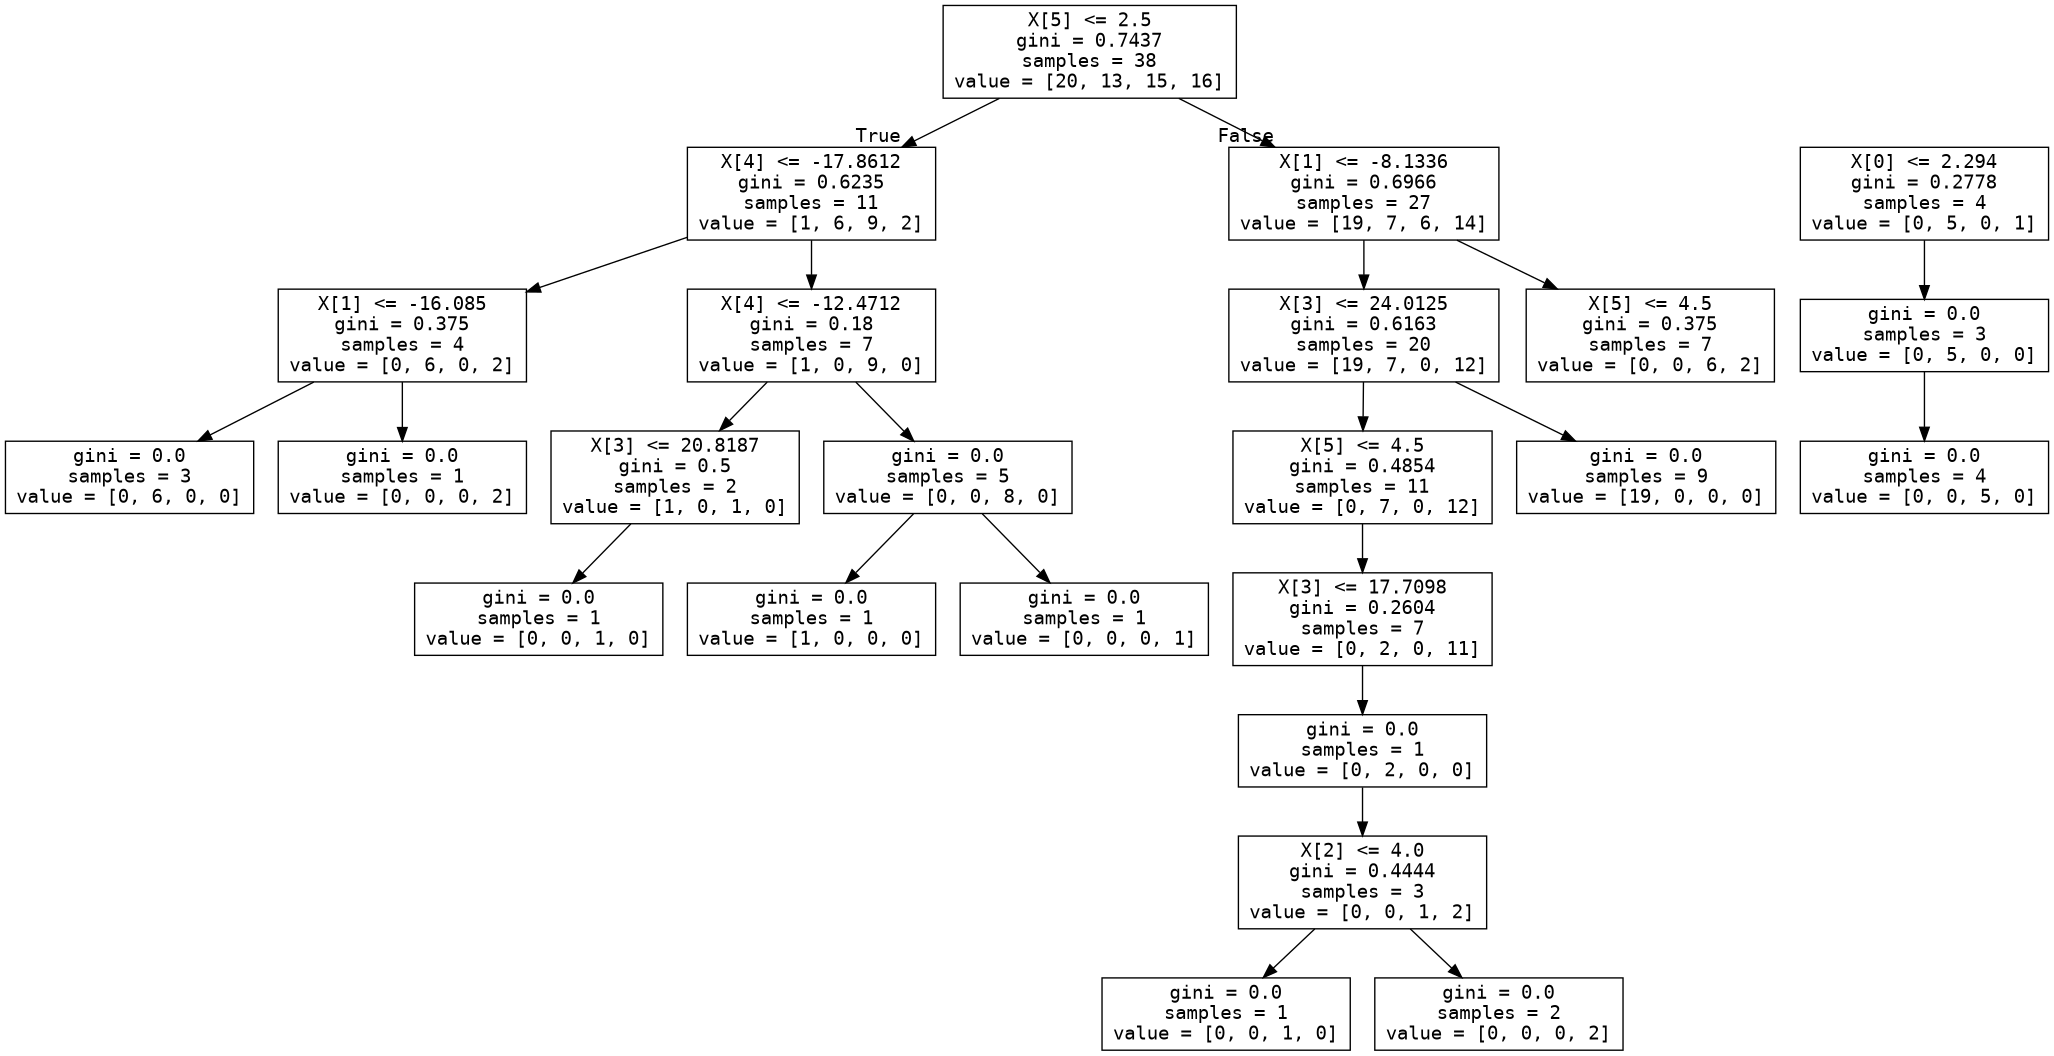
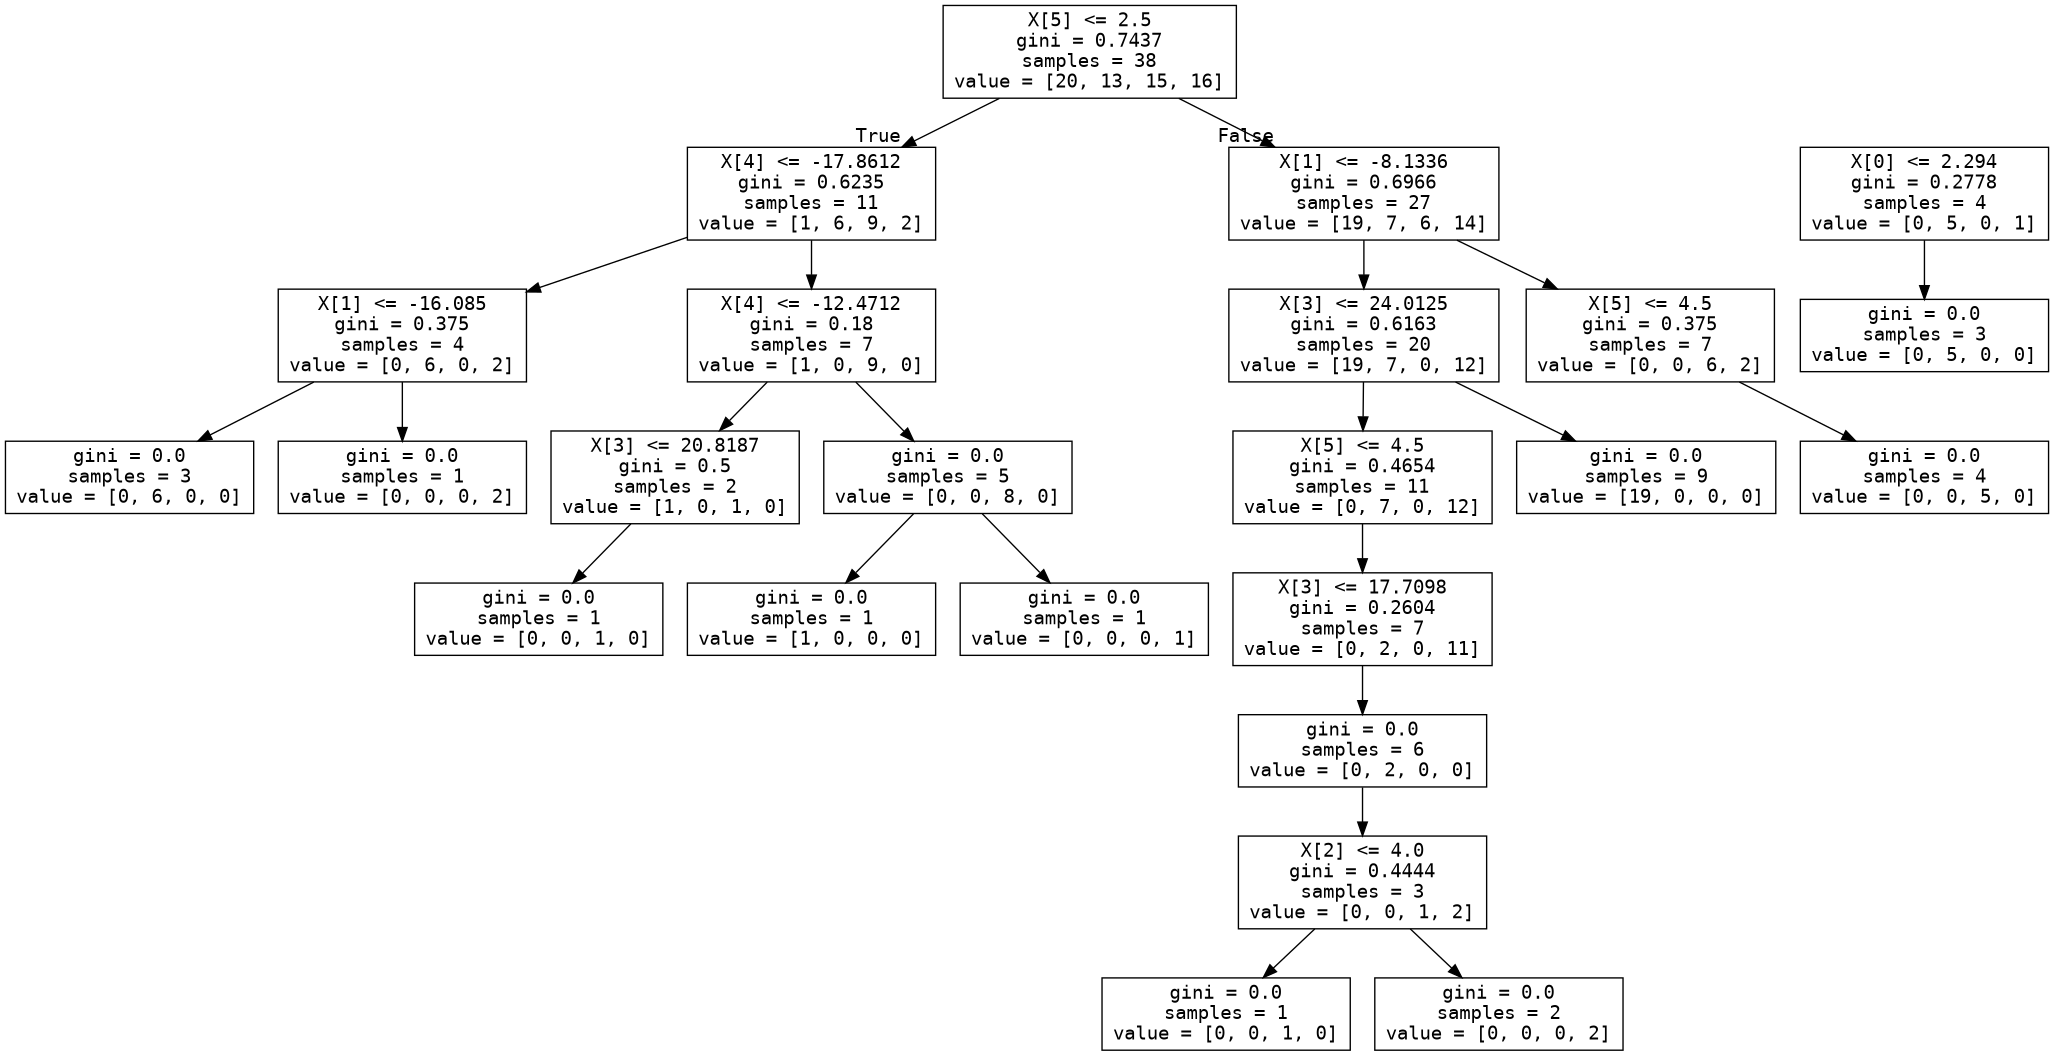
(1924, 399) -> (1791, 408)
(1363, 477) -> (1363, 477)
(1363, 751) -> (1363, 751)
